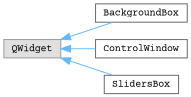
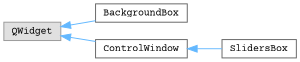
(91, 68) -> (210, 49)
